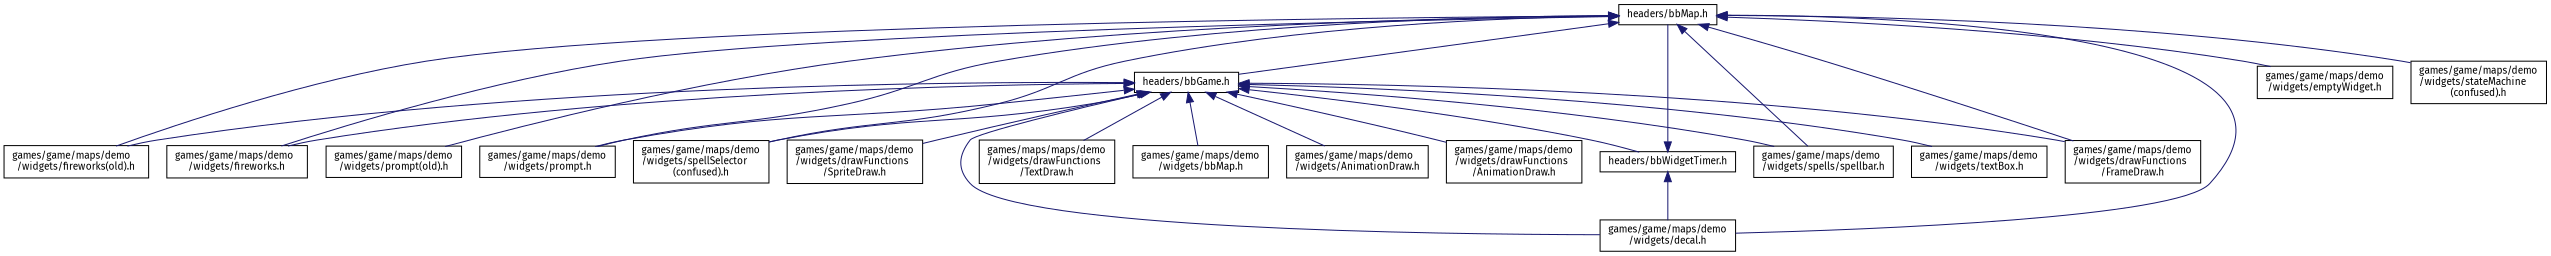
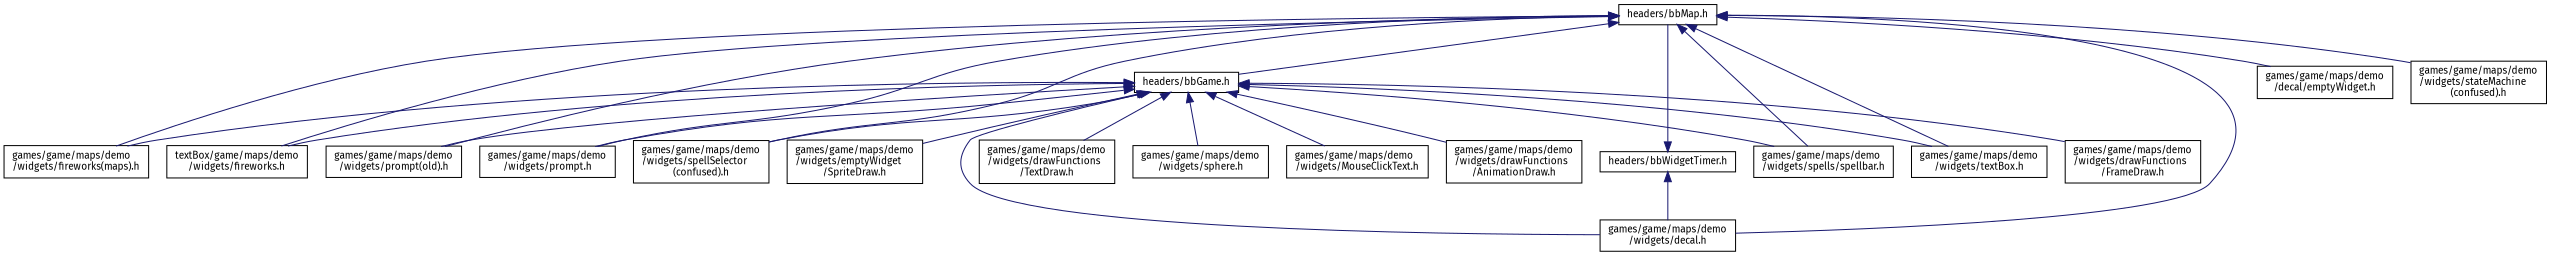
(1891, 82) -> (1822, 88)
(2325, 82) -> (2325, 82)
(1445, 115) -> (782, 109)
(76, 162) -> (76, 162)
(237, 162) -> (237, 162)
(855, 162) -> (855, 162)
(1047, 162) -> (1047, 162)
(1201, 162) -> (1201, 162)
(1357, 162) -> (1357, 162)
